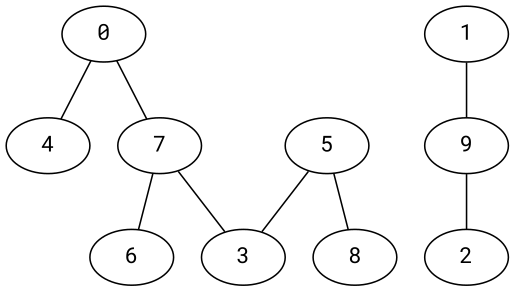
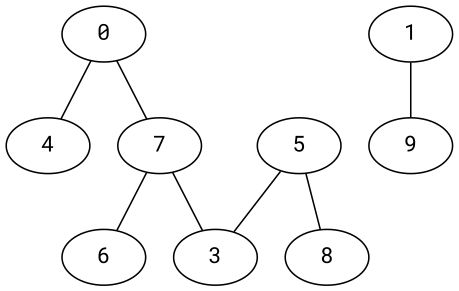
(467, 257) -> none
